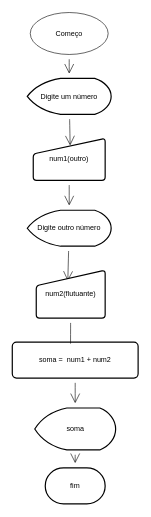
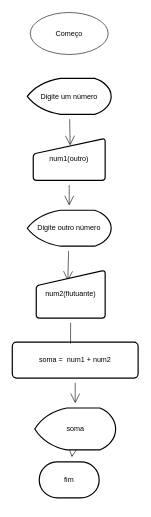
(69, 64) -> none
(75, 486) -> (69, 480)
